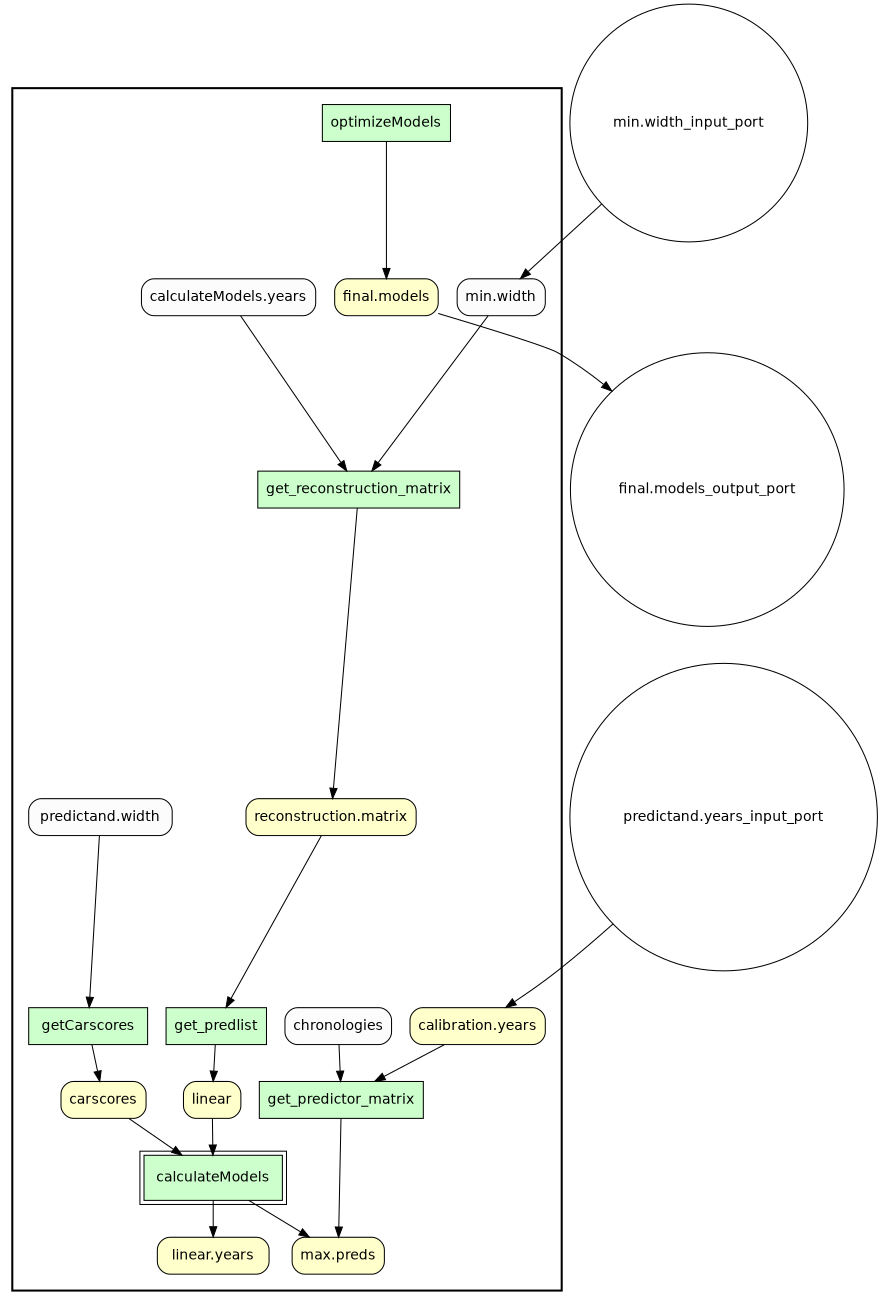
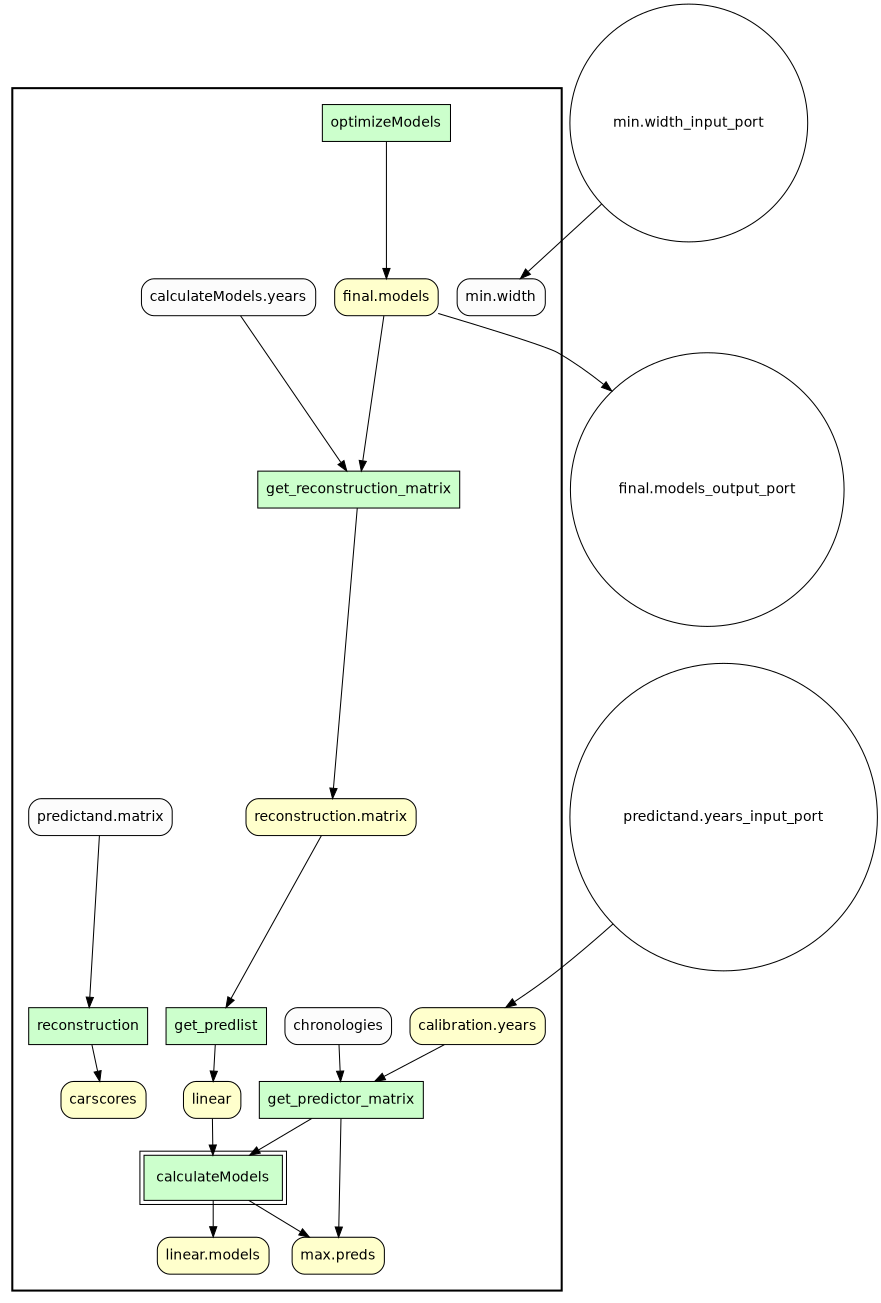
(433, 389) -> (373, 388)
(100, 817) -> (100, 817)
(88, 1026) -> (88, 1026)
(151, 1134) -> (285, 1134)
(213, 1256) -> (213, 1256)
